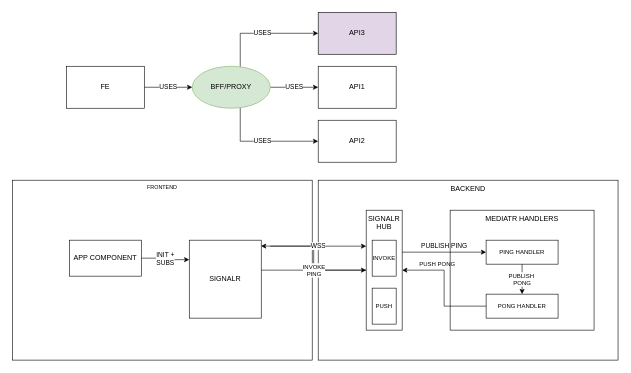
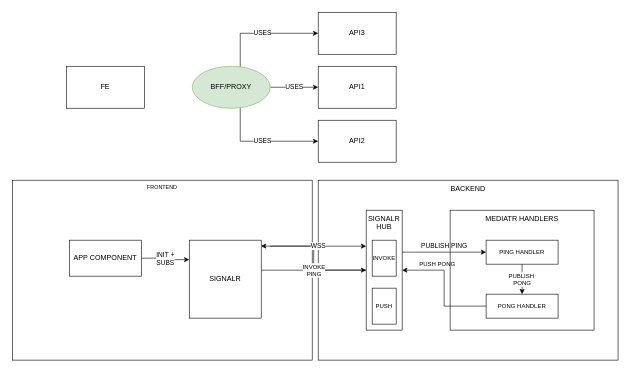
(357, 33) -> (357, 33)
(173, 87) -> none
